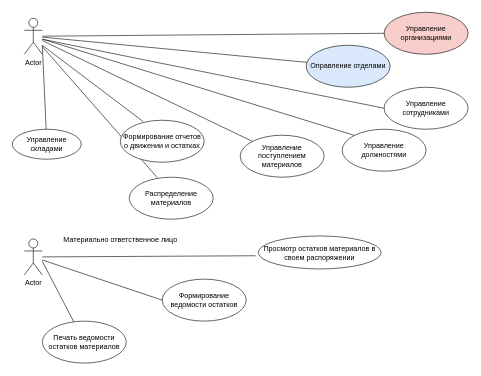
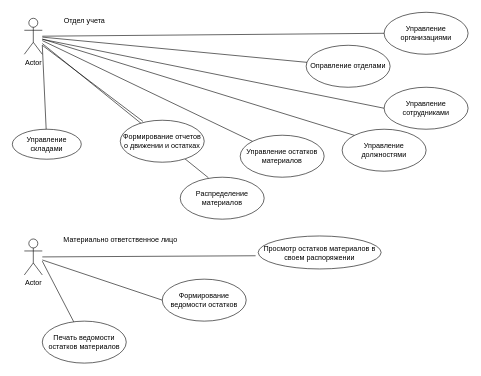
none -> (84, 21)
(426, 33) -> (426, 33)
(348, 66) -> (348, 66)
(282, 156) -> (282, 156)
(171, 198) -> (222, 198)
